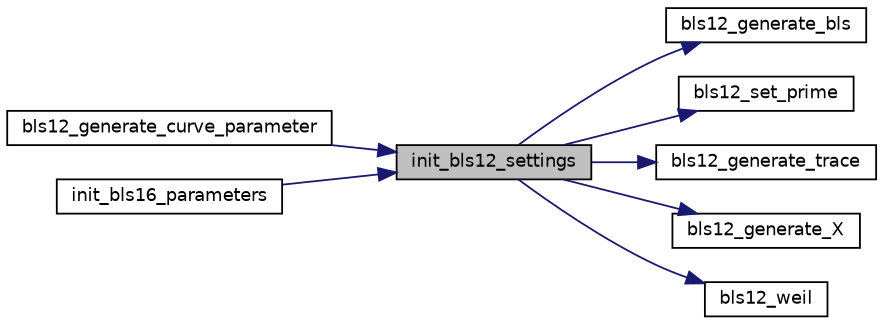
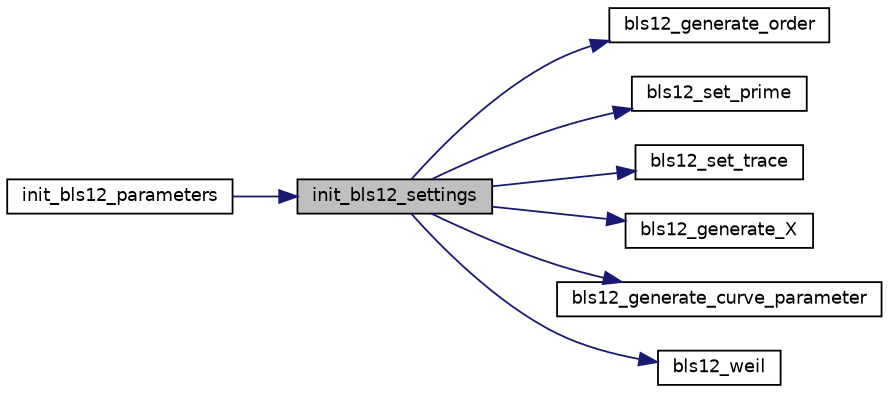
(766, 25) -> (719, 25)
(355, 148) -> (516, 250)
(766, 162) -> (719, 162)
(169, 197) -> (120, 197)
